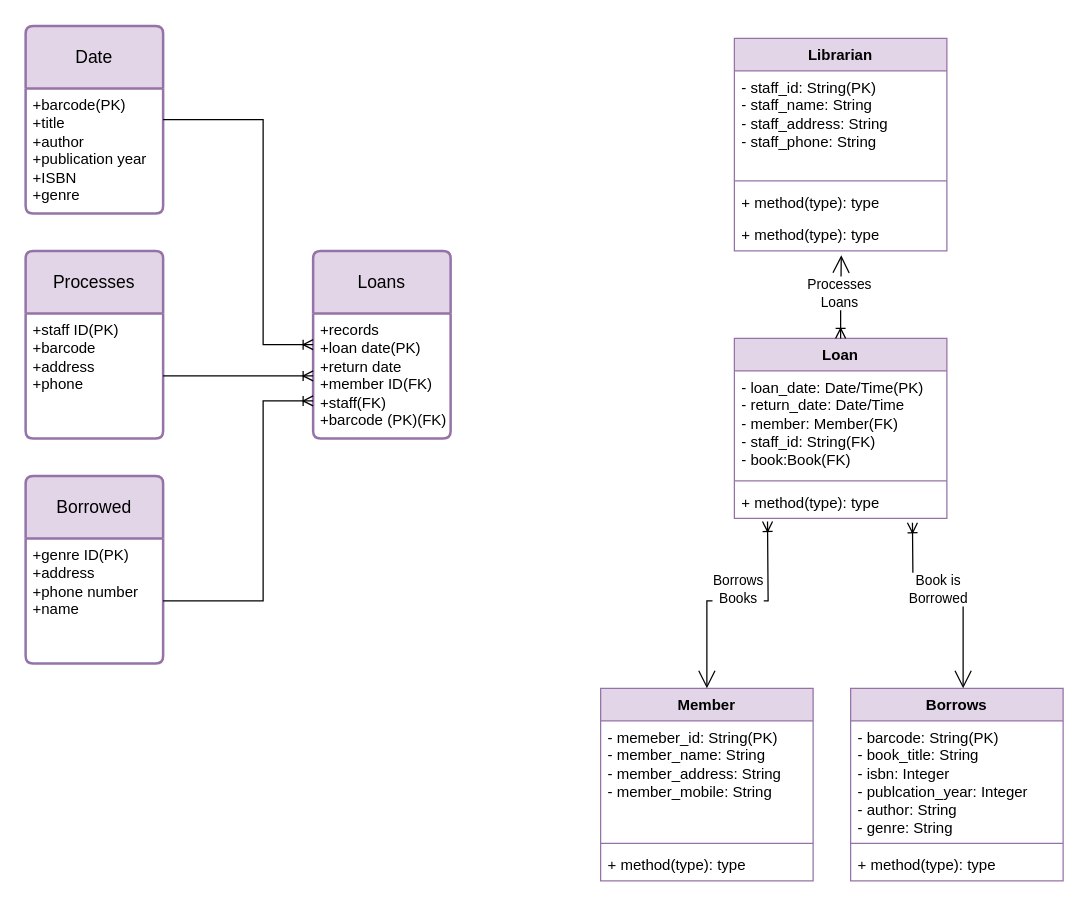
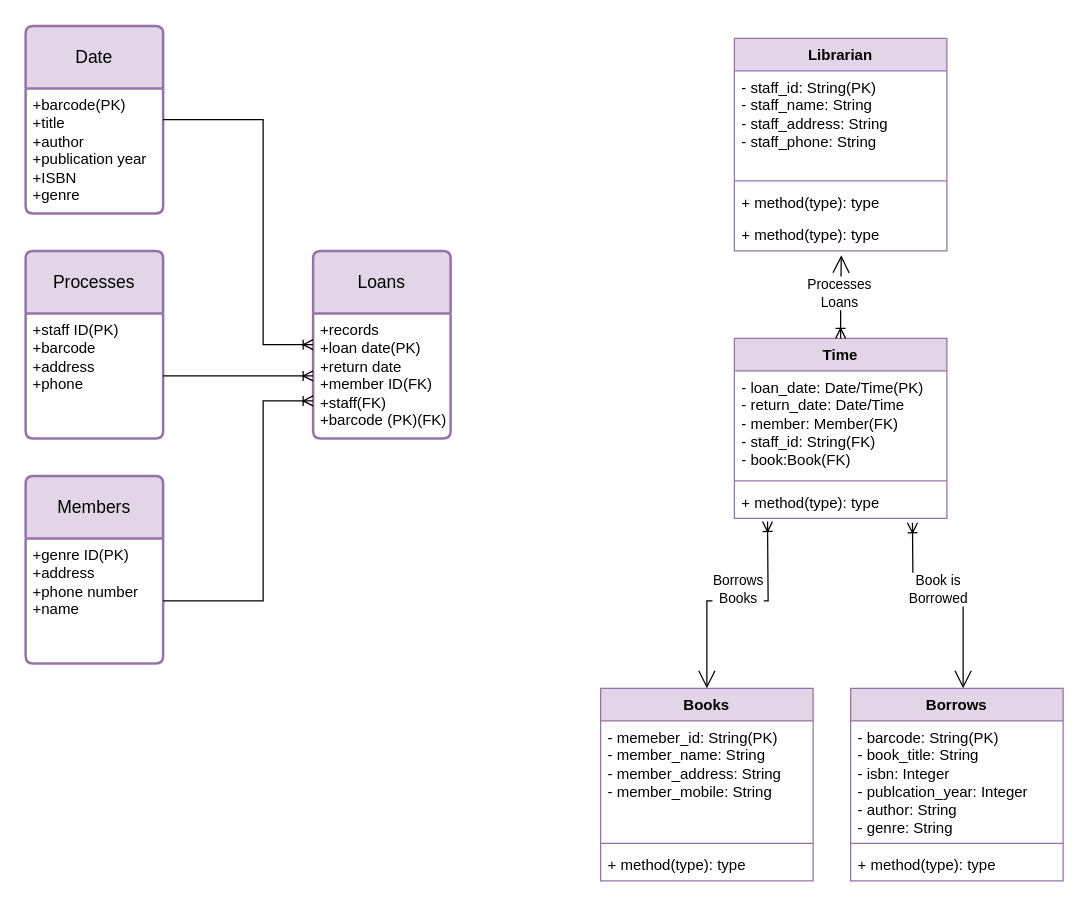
(841, 356) -> (841, 356)
(94, 507) -> (94, 507)
(707, 706) -> (707, 706)
